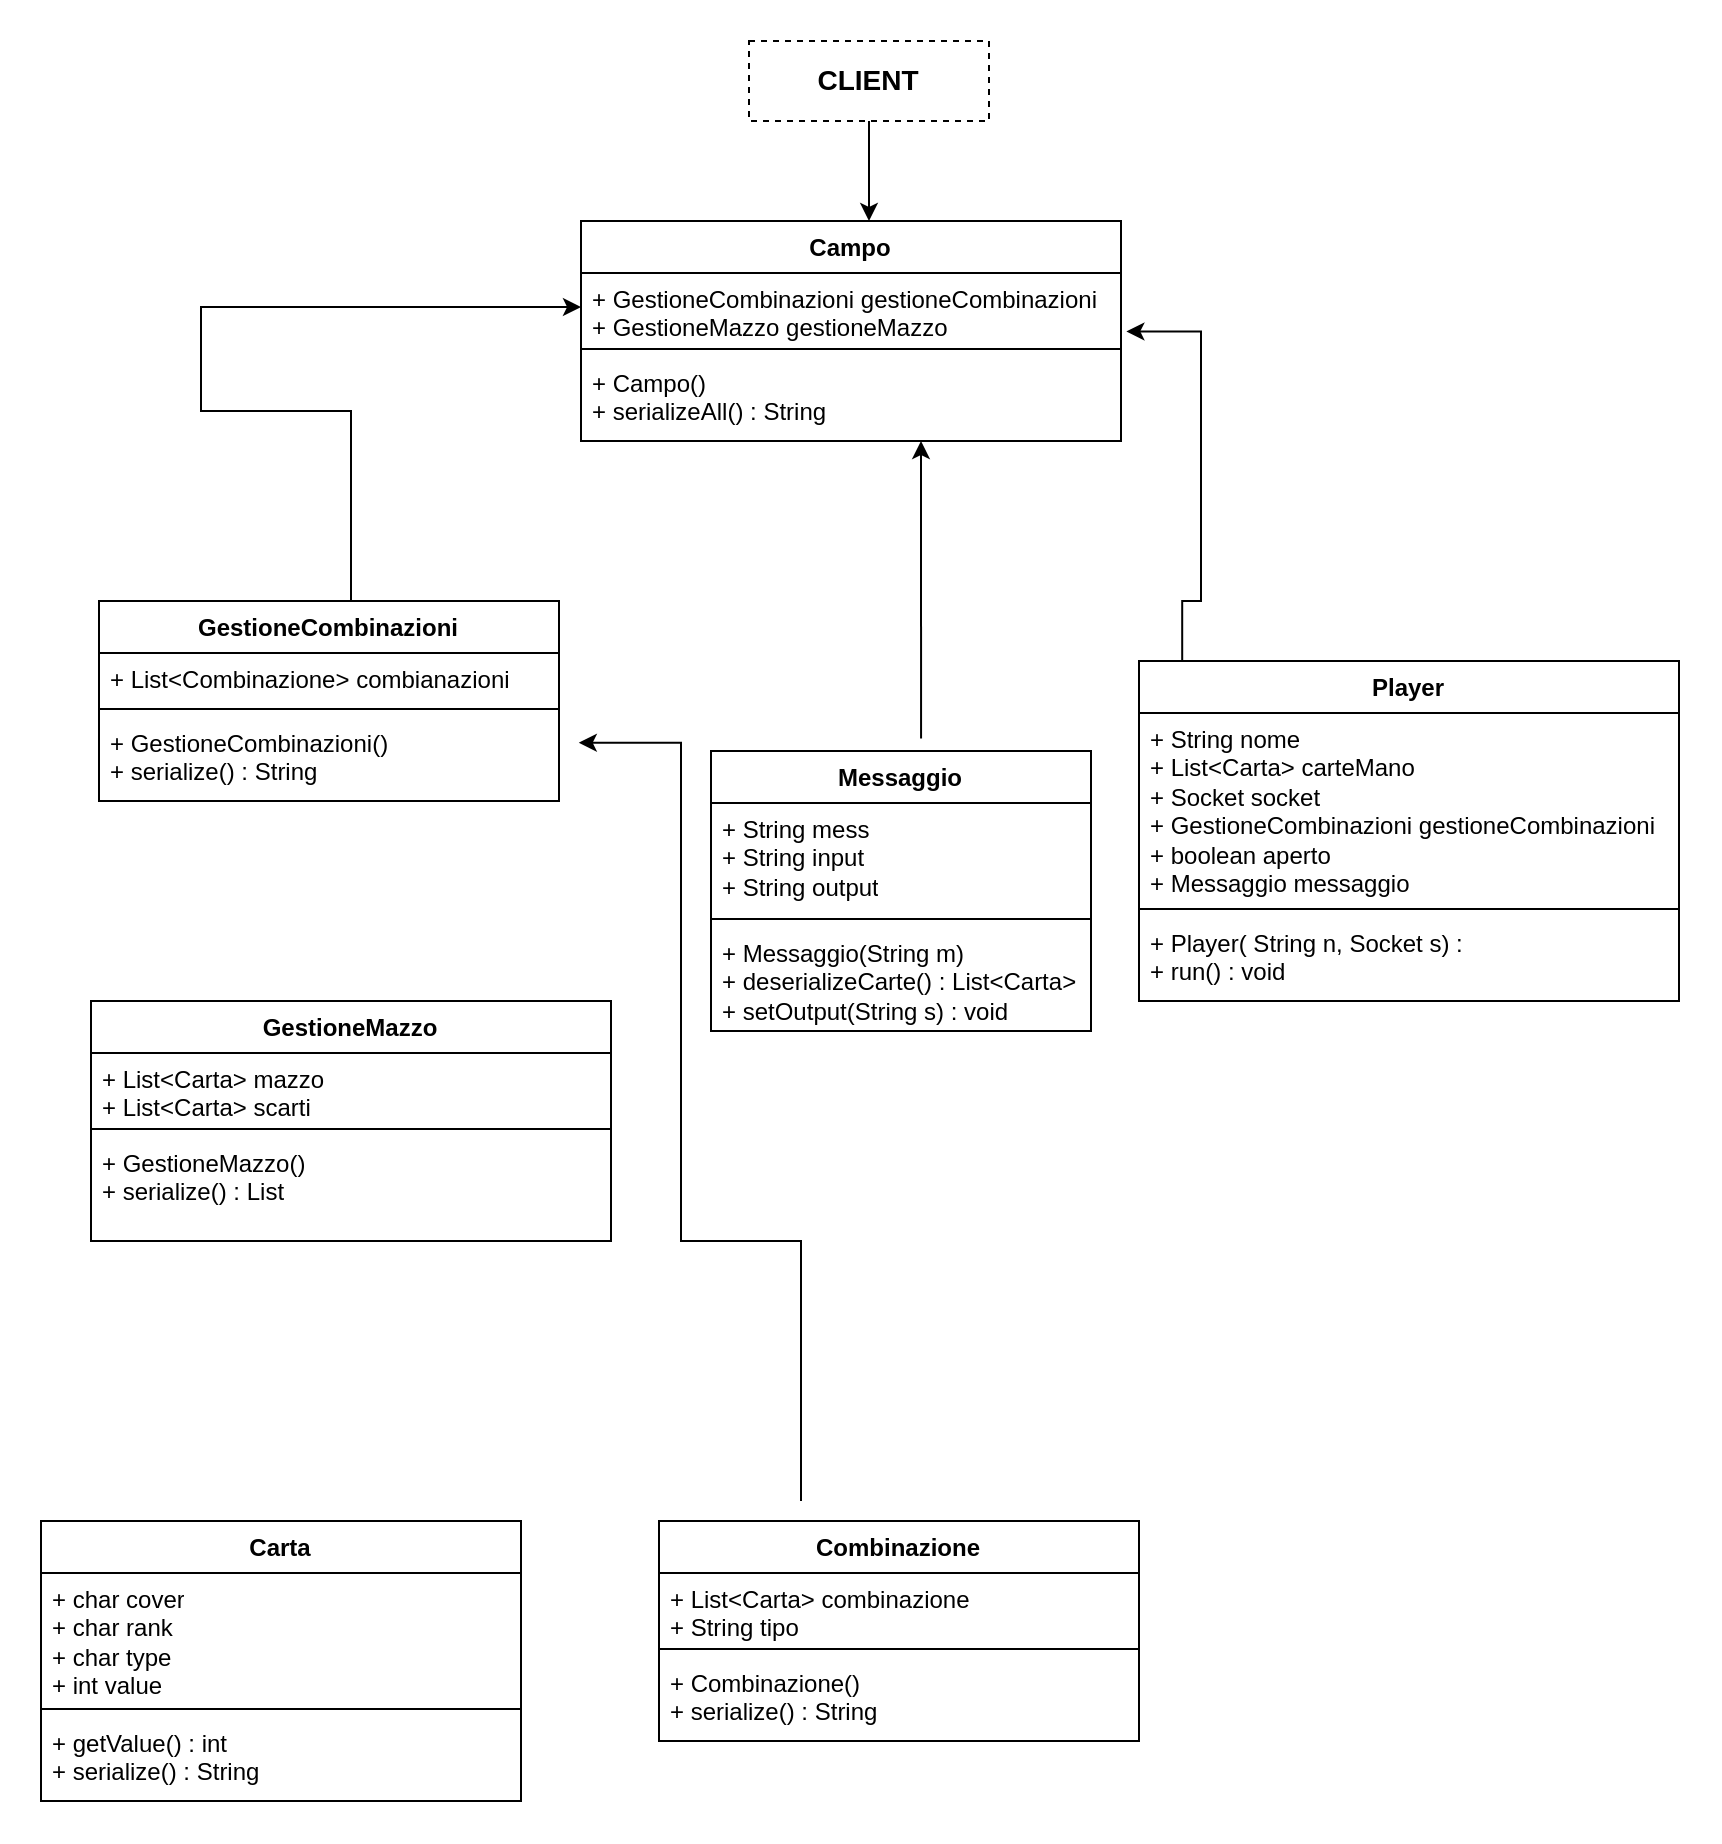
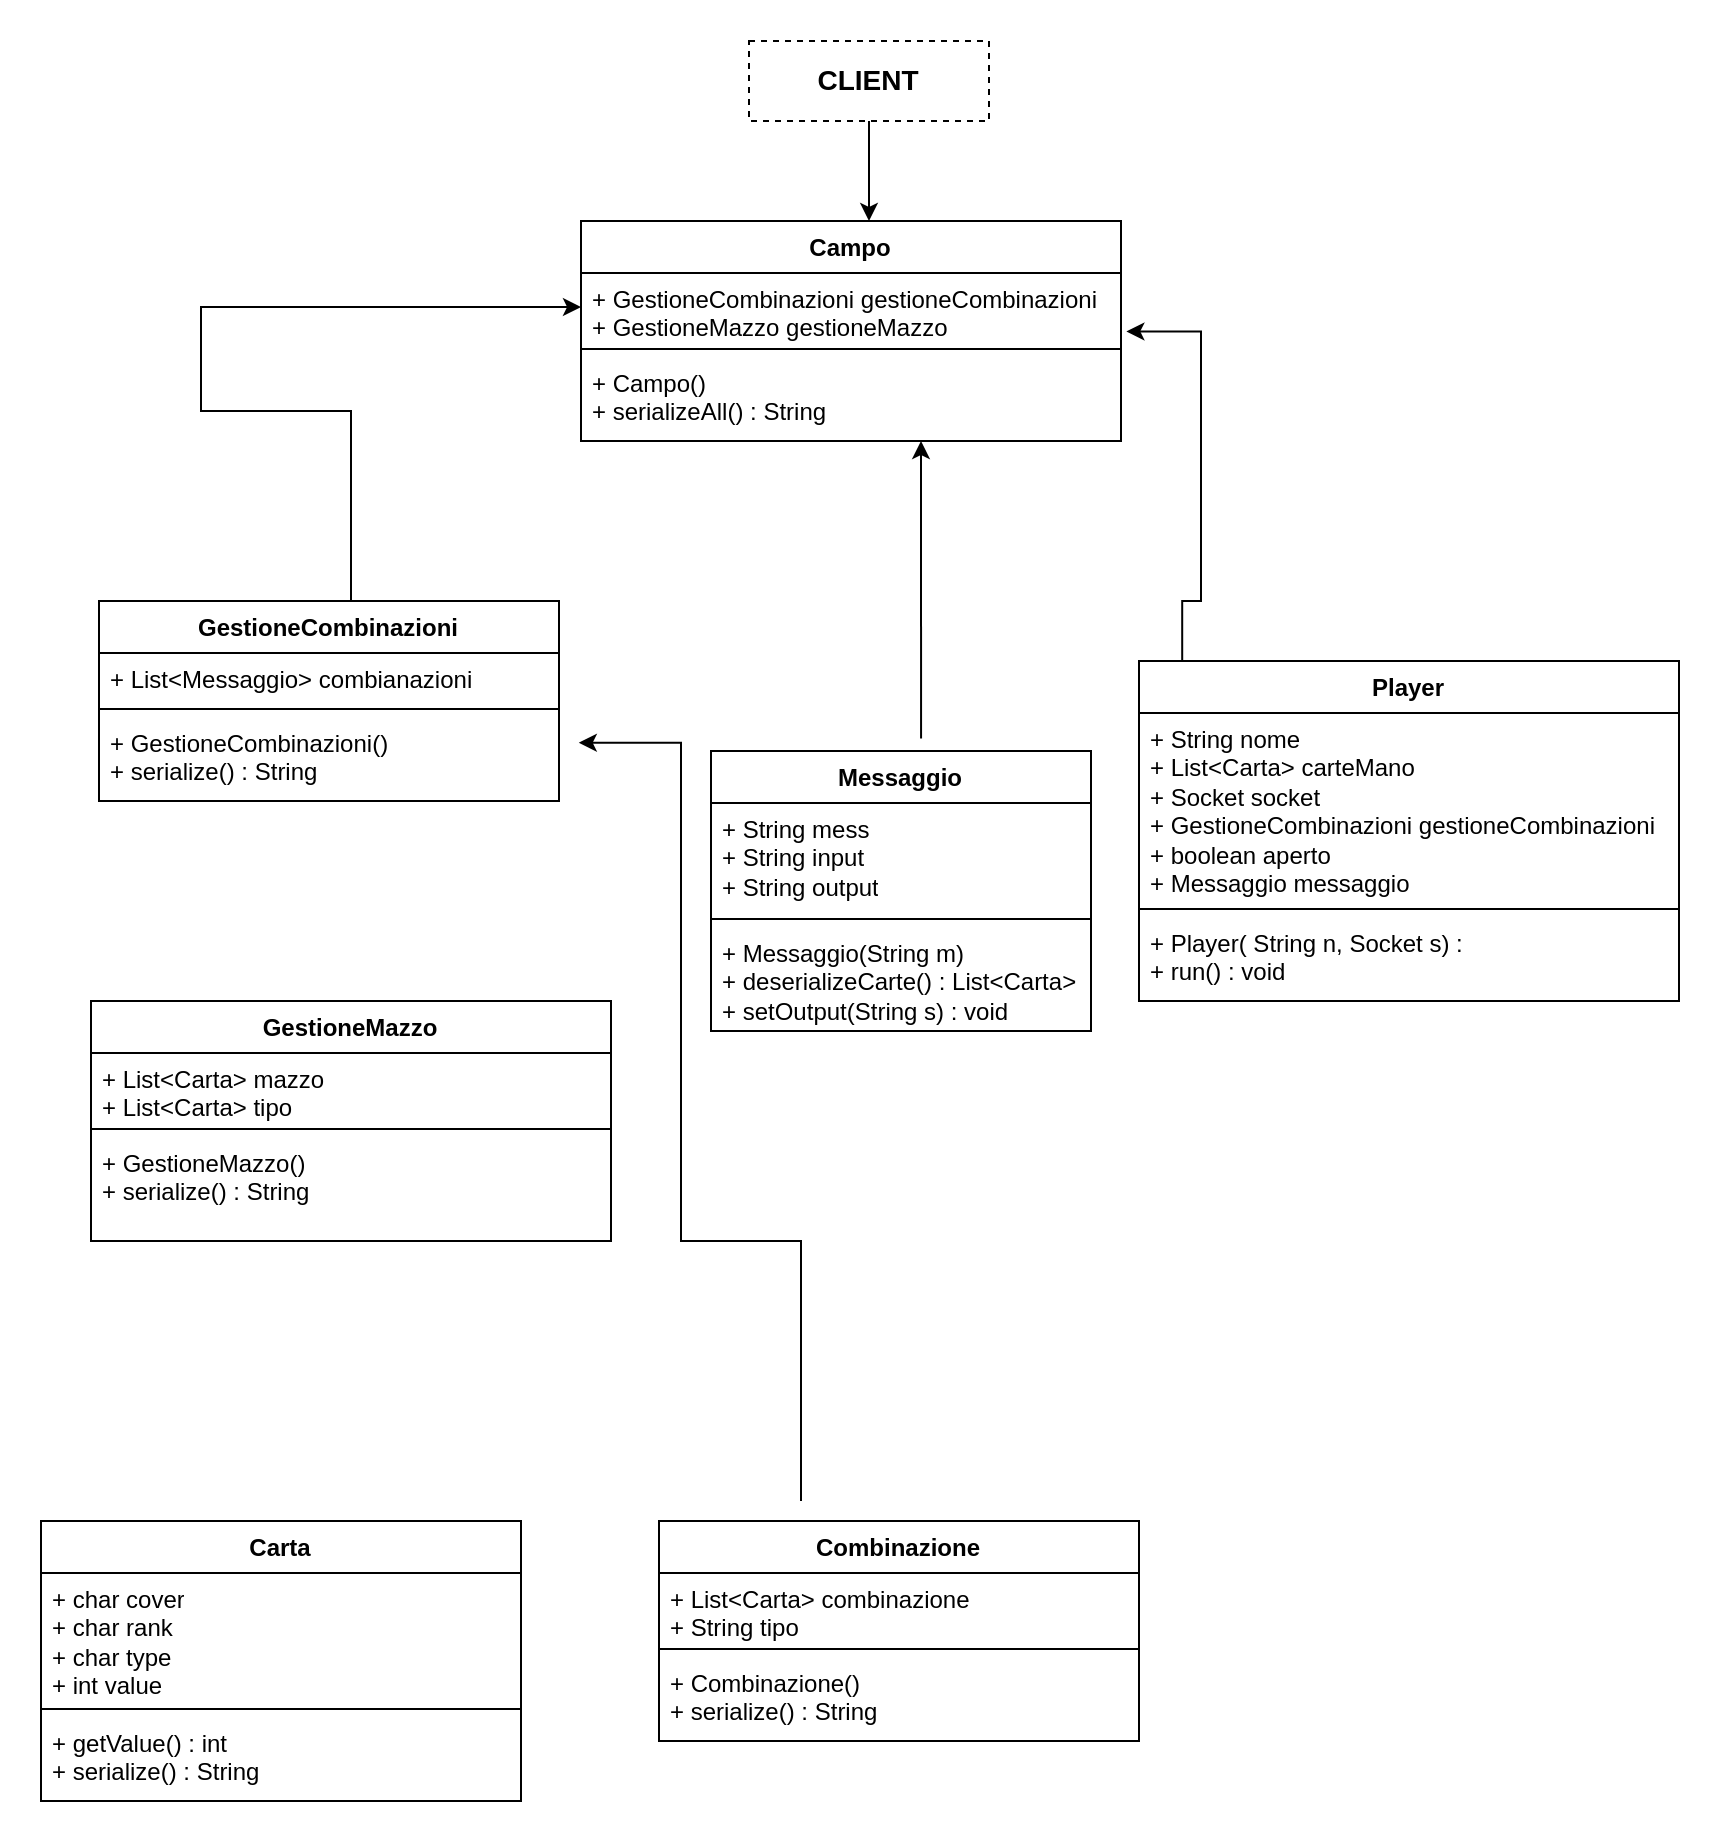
(315, 681) -> (297, 681)
(225, 1096) -> (221, 1096)
(212, 1180) -> (226, 1180)
